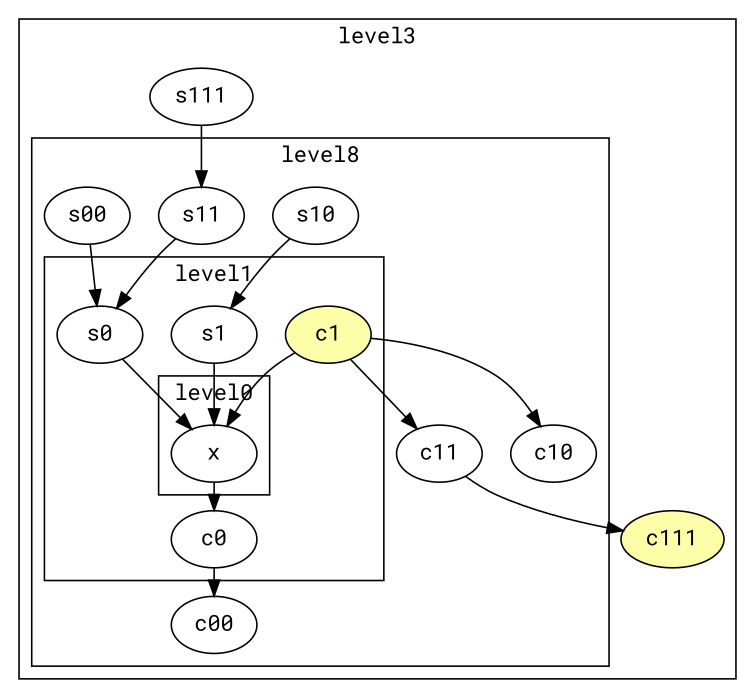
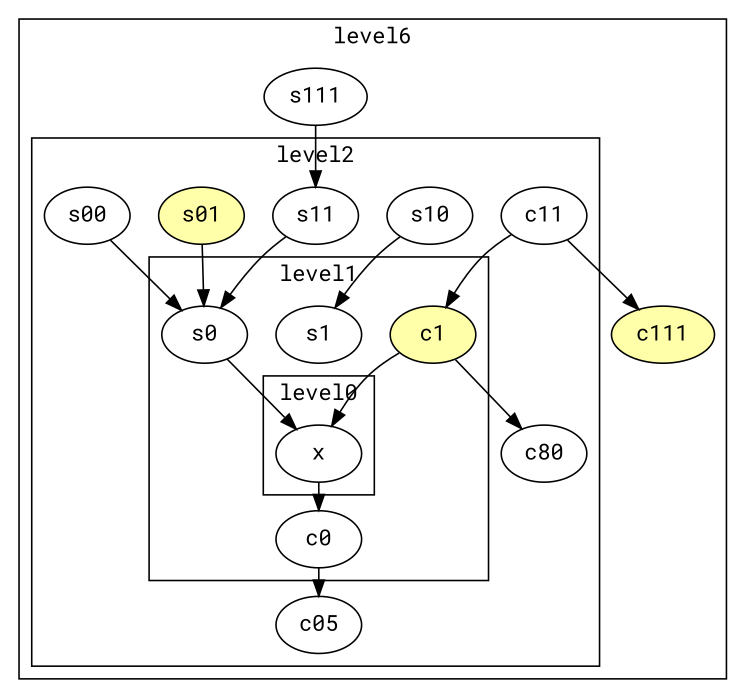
(377, 37) -> (373, 37)
(320, 156) -> (316, 156)
none -> (201, 216)
(374, 384) -> (472, 268)
(214, 386) -> none
(554, 454) -> (544, 454)
(214, 625) -> (319, 625)
